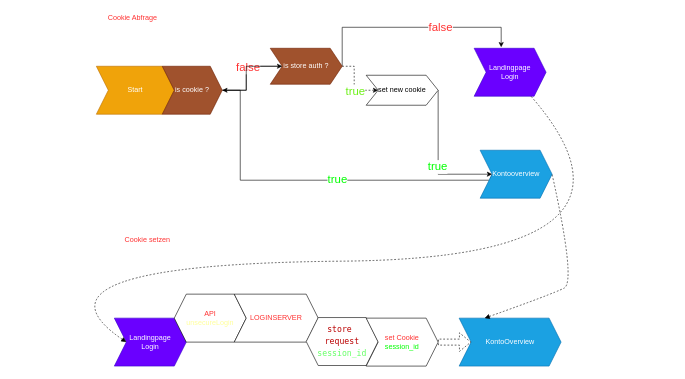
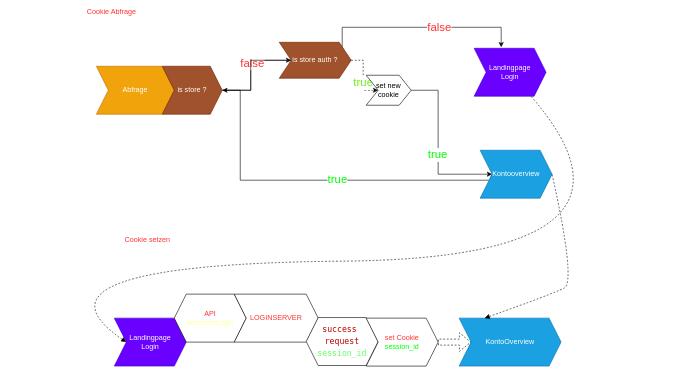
(132, 18) -> (111, 12)
(306, 66) -> (315, 60)
(135, 90) -> (135, 90)
(192, 90) -> (192, 90)
(402, 90) -> (389, 90)
(342, 342) -> (342, 342)
